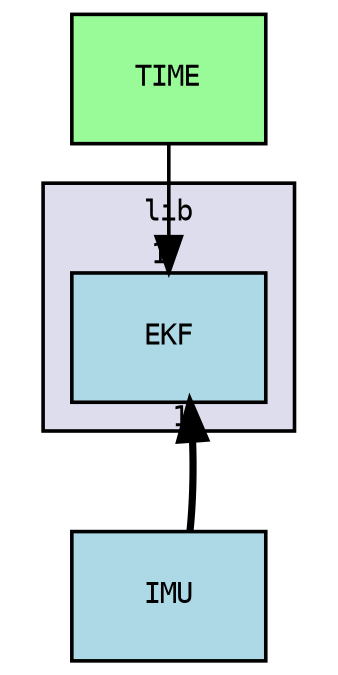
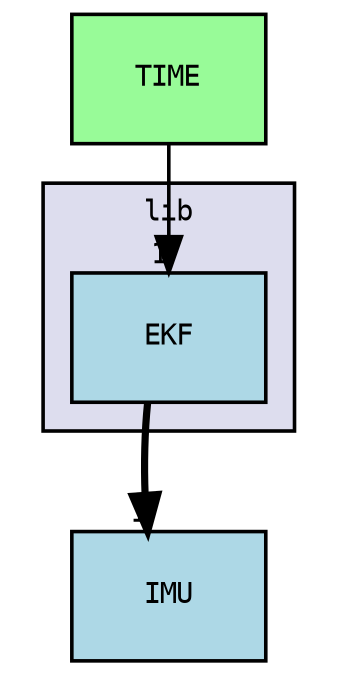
(193, 485) -> (145, 454)
